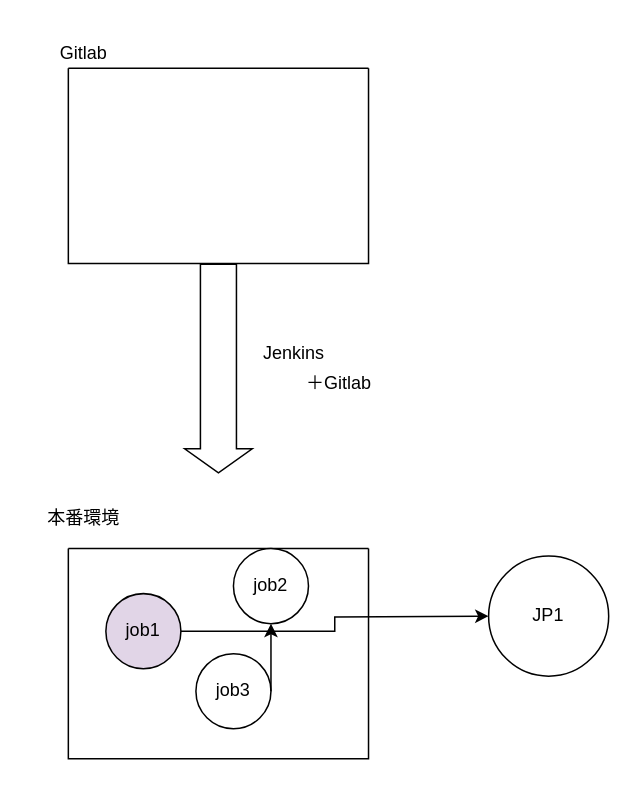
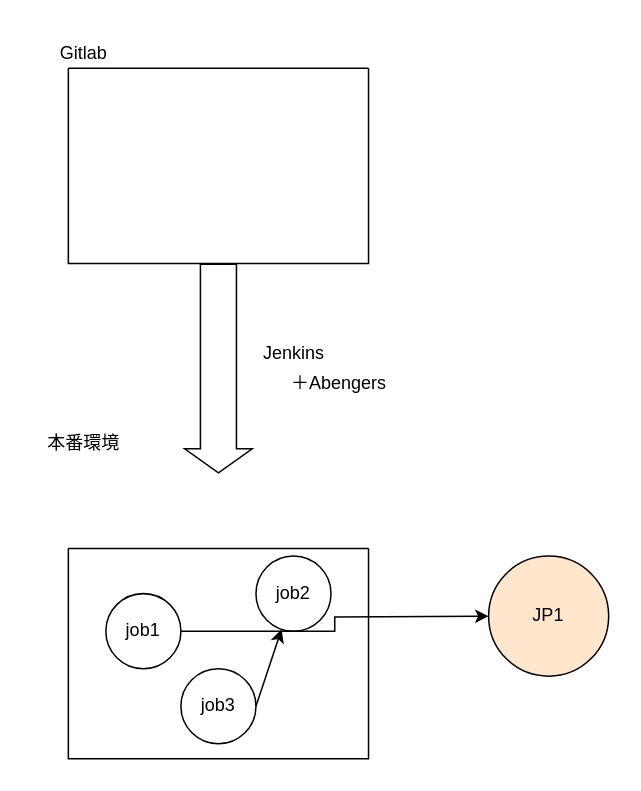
(339, 383) -> (339, 383)
(83, 518) -> (83, 443)
(271, 586) -> (293, 593)
(548, 616) -> (548, 616)
(143, 631) -> (143, 631)
(233, 691) -> (218, 706)
